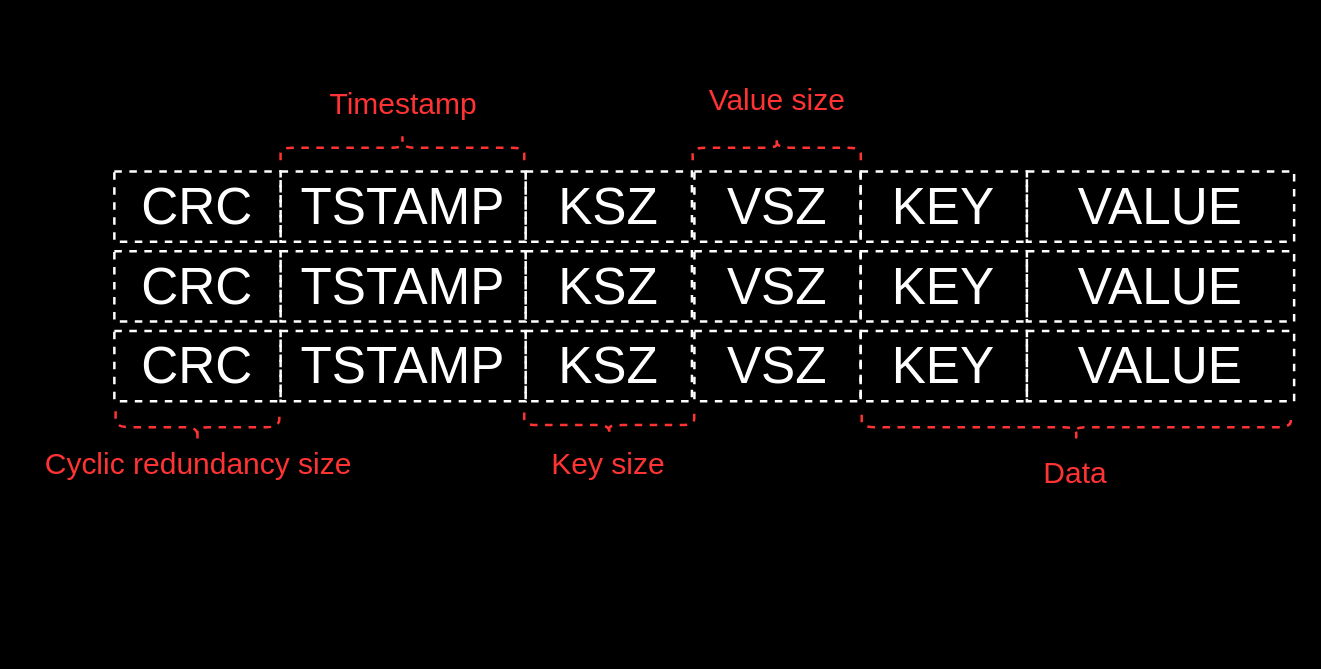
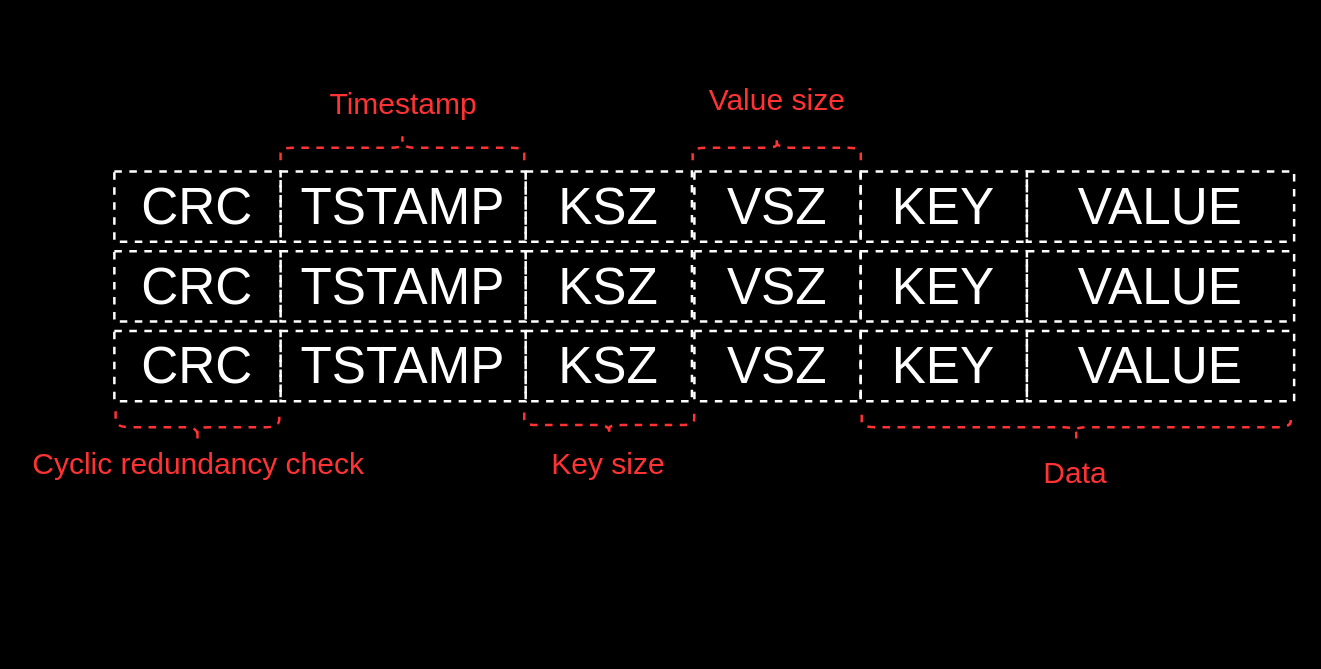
(199, 457) -> (199, 457)
